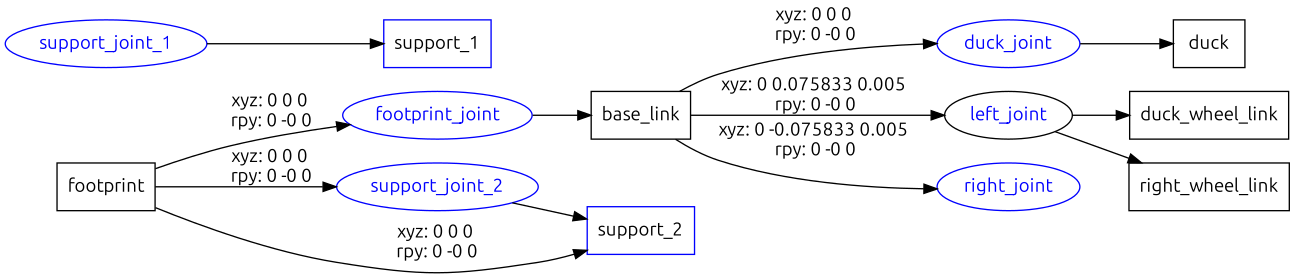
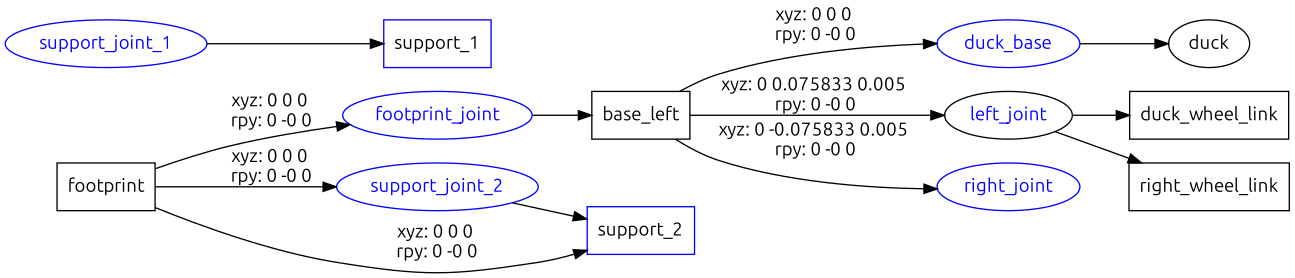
(1008, 44) -> (1008, 44)
(1209, 44) -> (1209, 44)
(641, 115) -> (641, 115)
